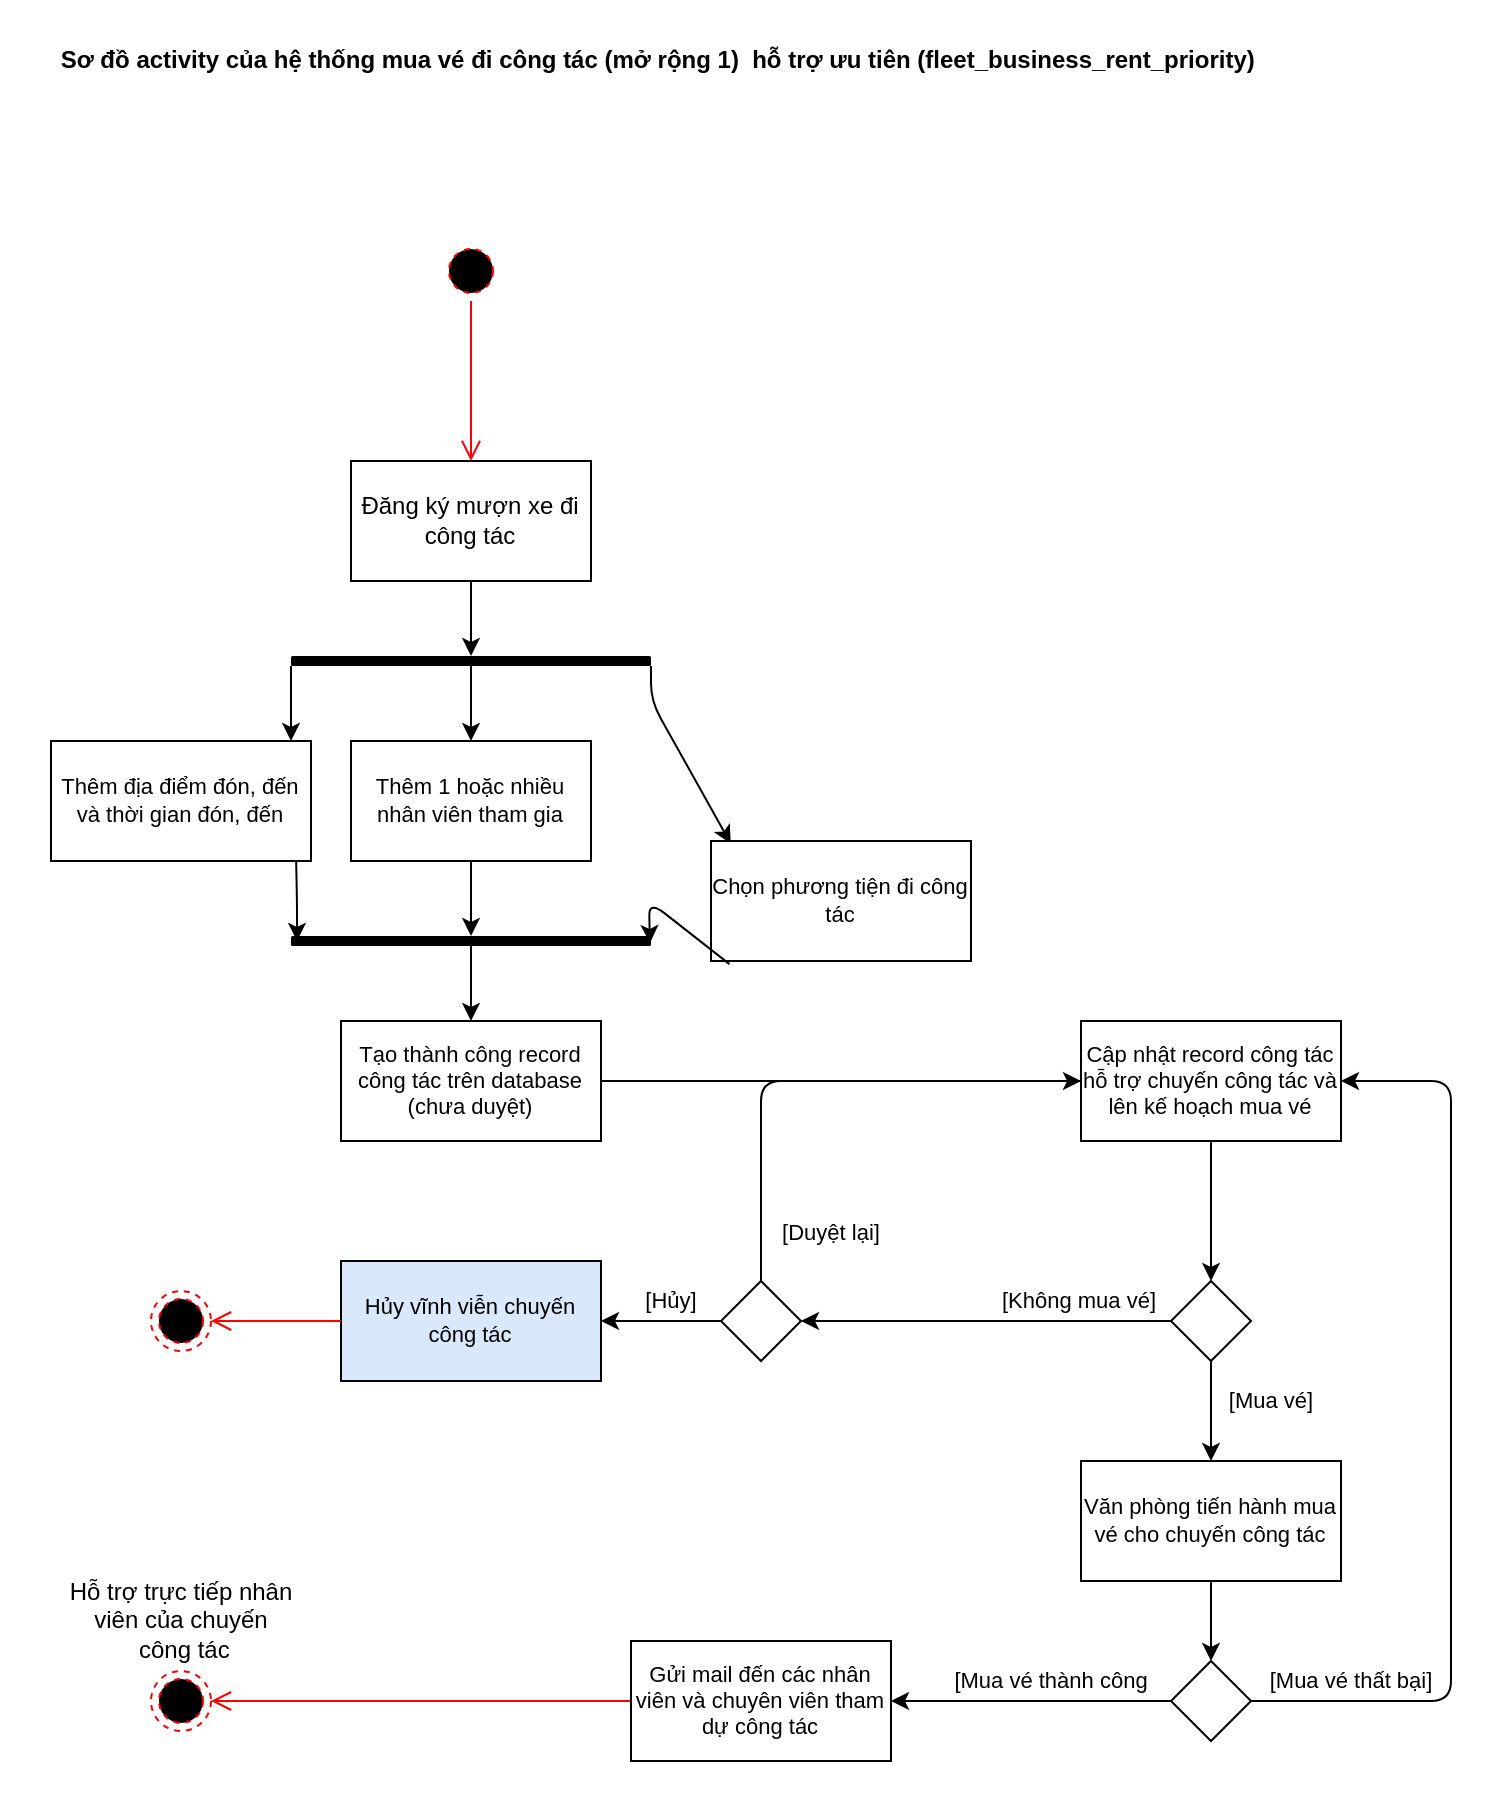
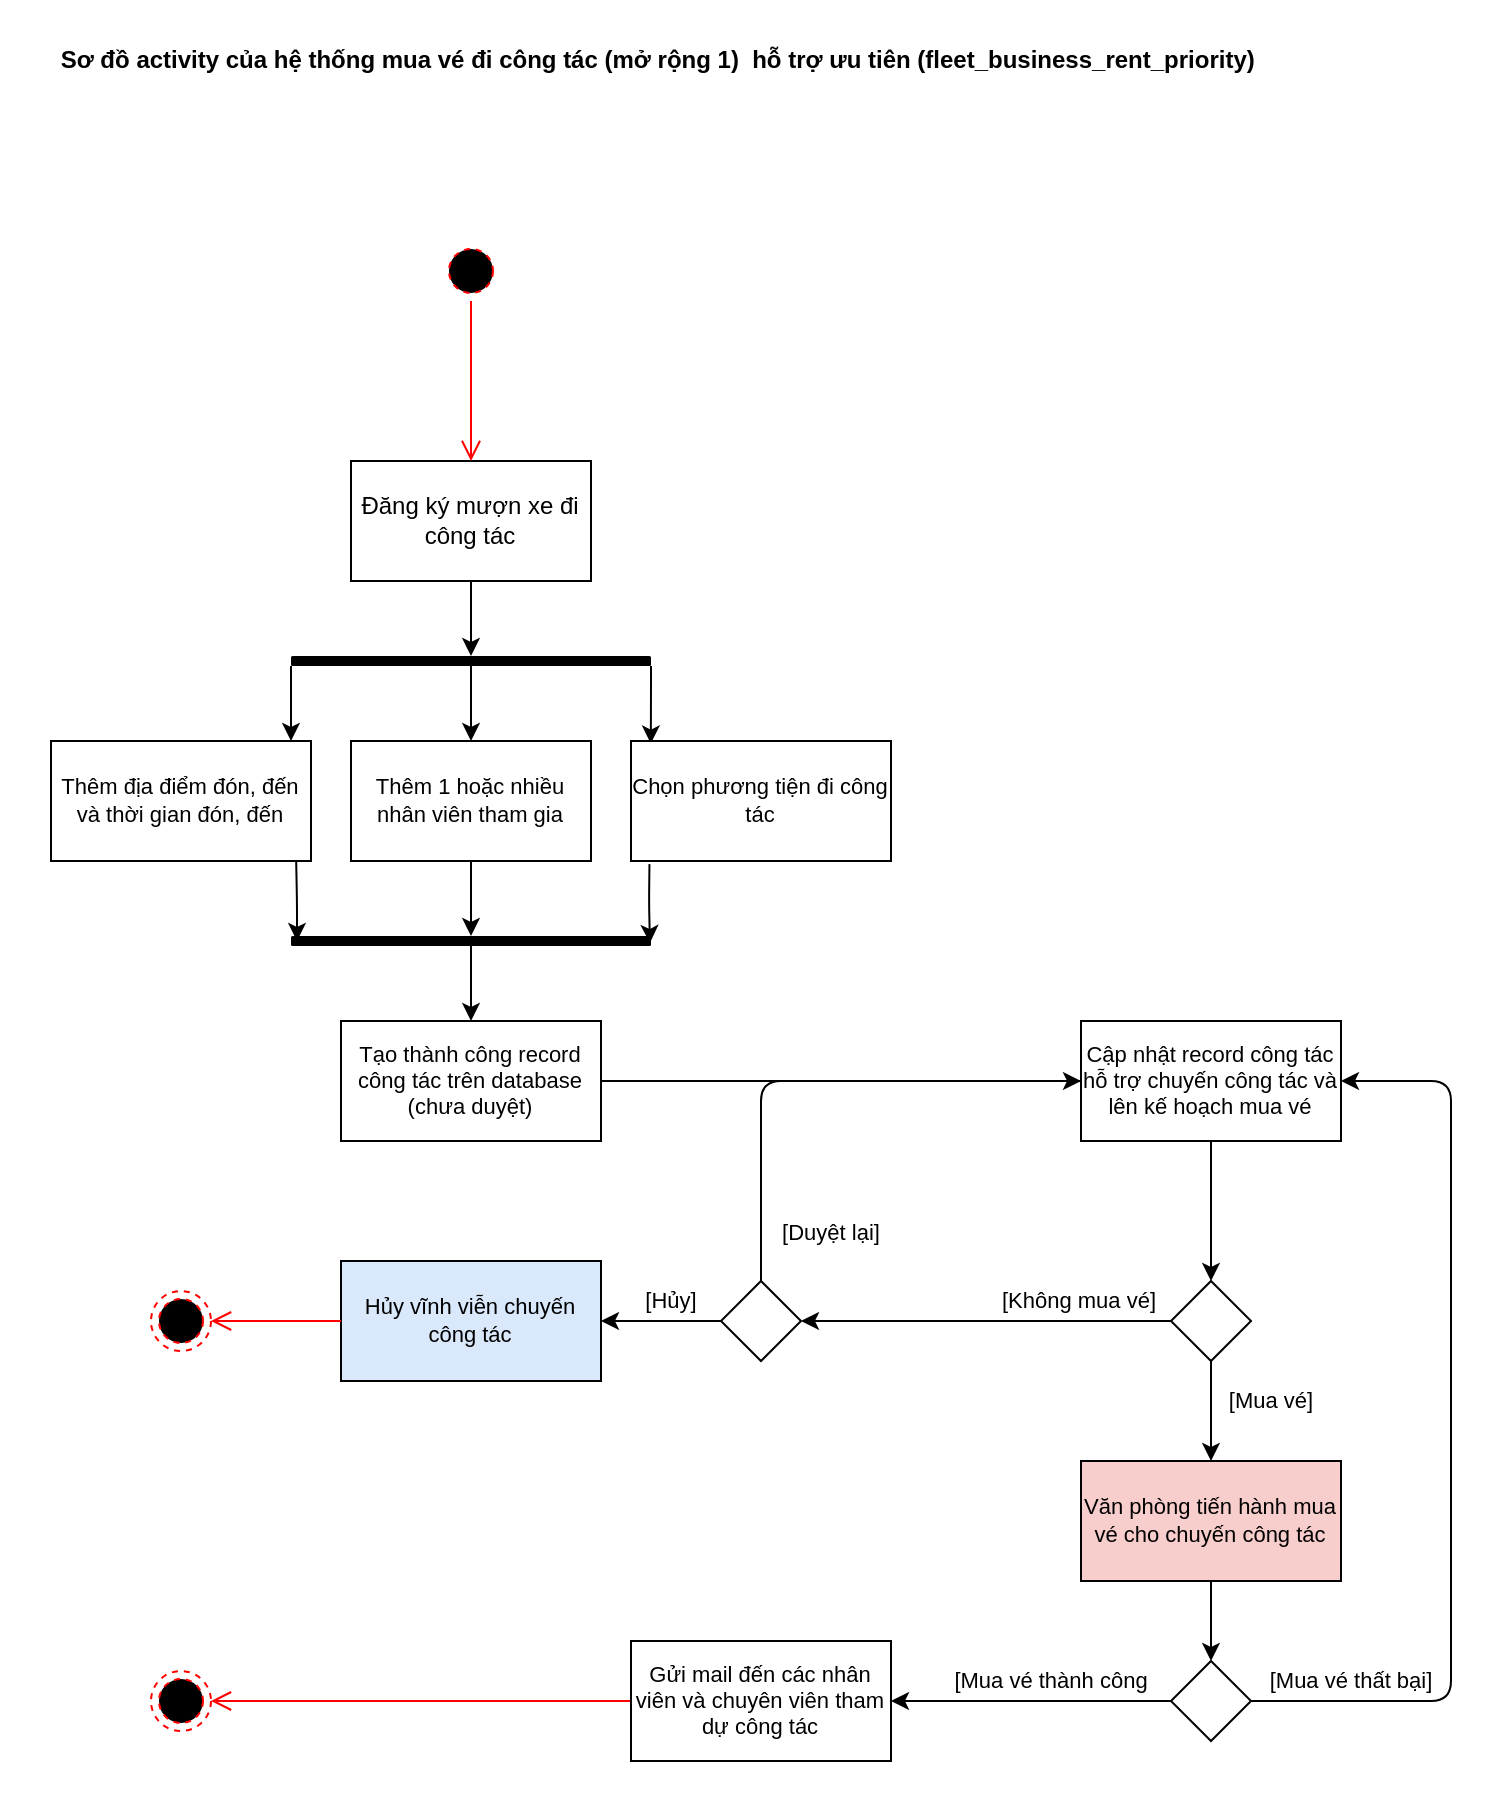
(841, 901) -> (761, 801)
(1211, 1521) -> (1211, 1521)
(181, 1621) -> none
